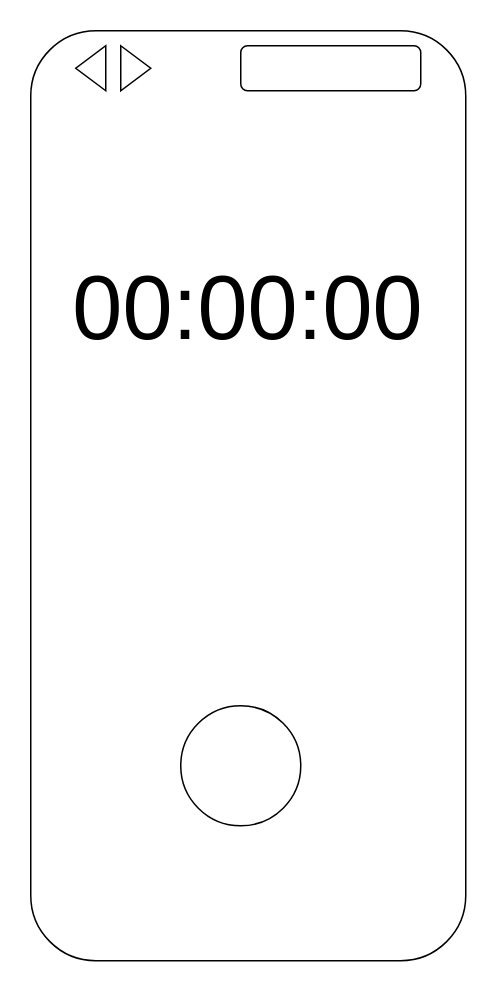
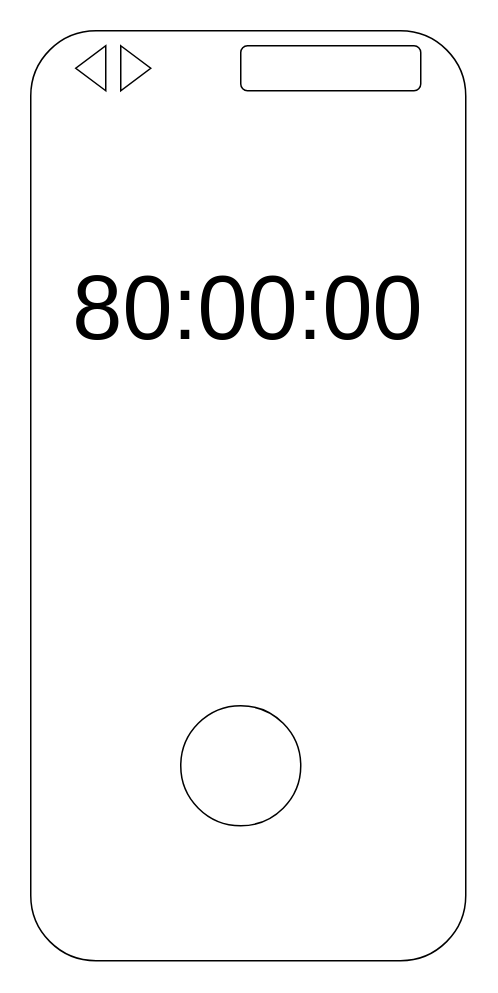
(248, 308) -> (248, 308)
